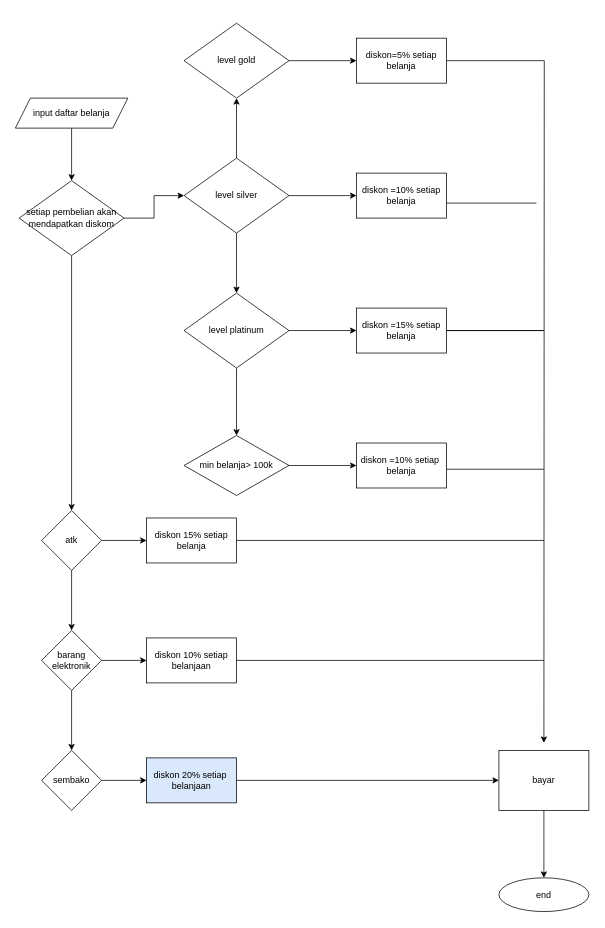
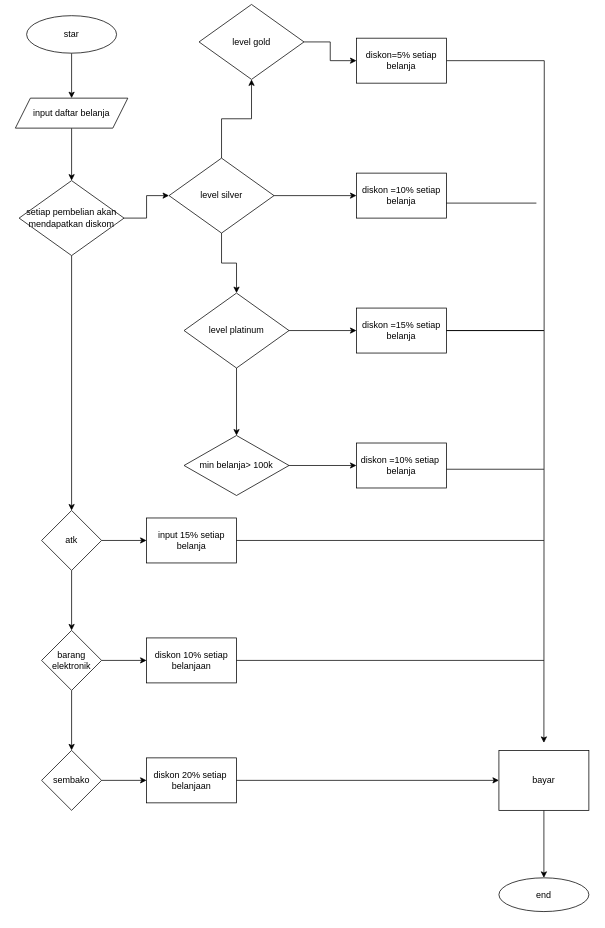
none -> (72, 34)
(237, 60) -> (252, 42)
none -> (72, 73)
(237, 195) -> (222, 195)
(192, 540) -> (192, 540)
(192, 780) -> (192, 780)
